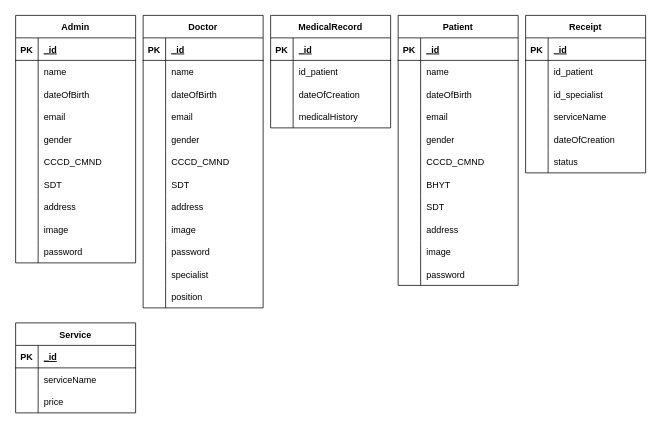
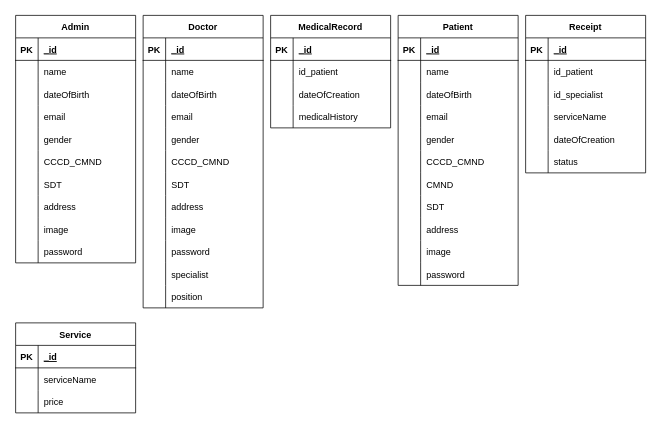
(436, 185) -> (436, 185)
